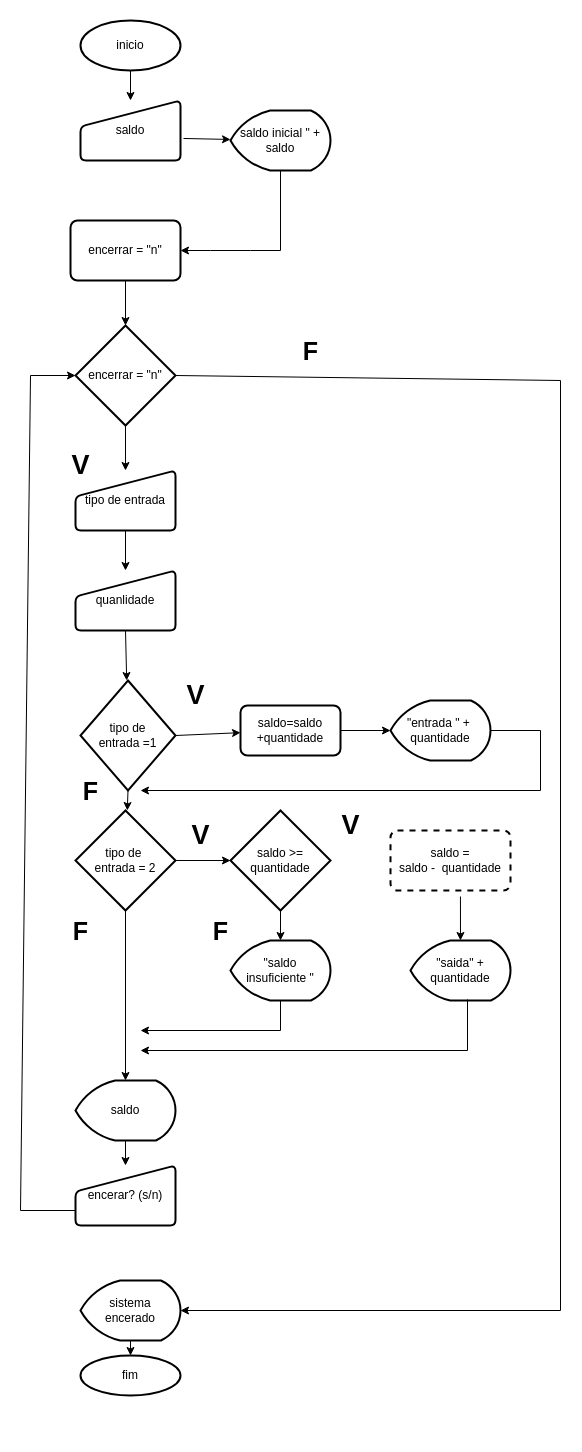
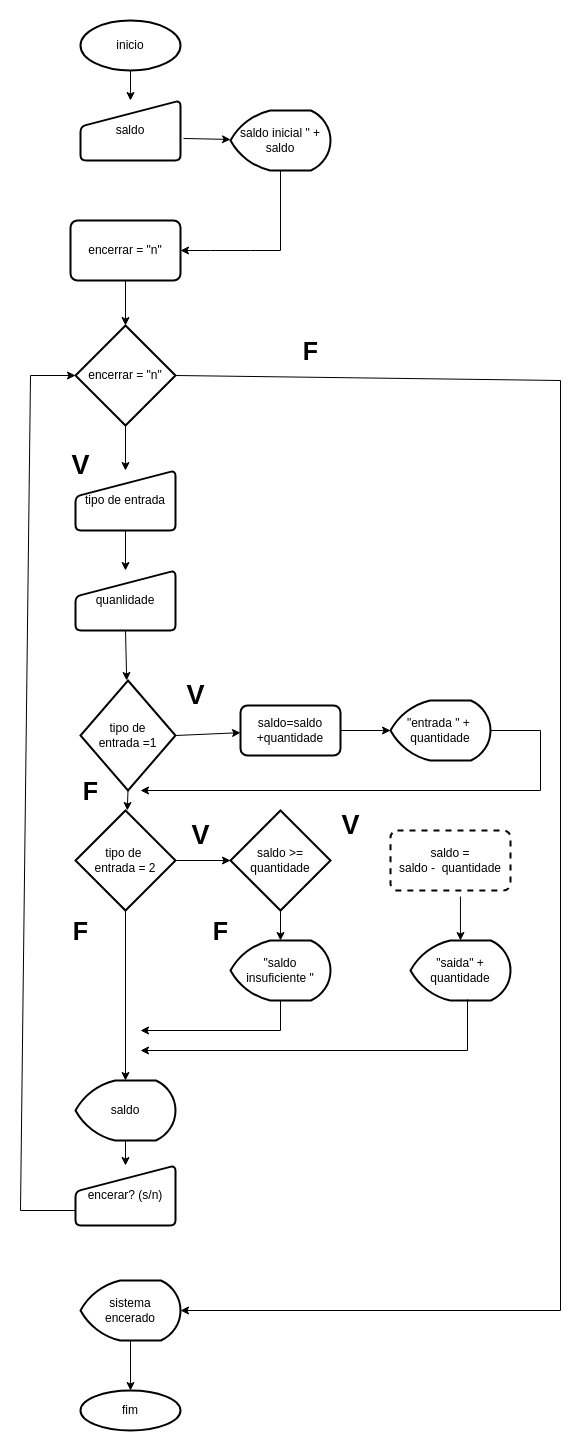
(131, 1376) -> (131, 1411)
